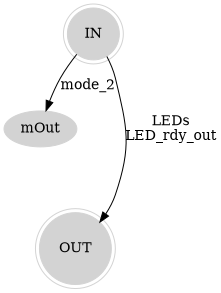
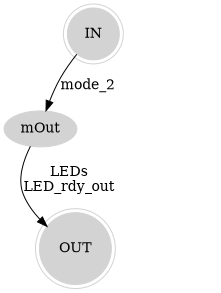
(126, 136) -> (21, 185)
